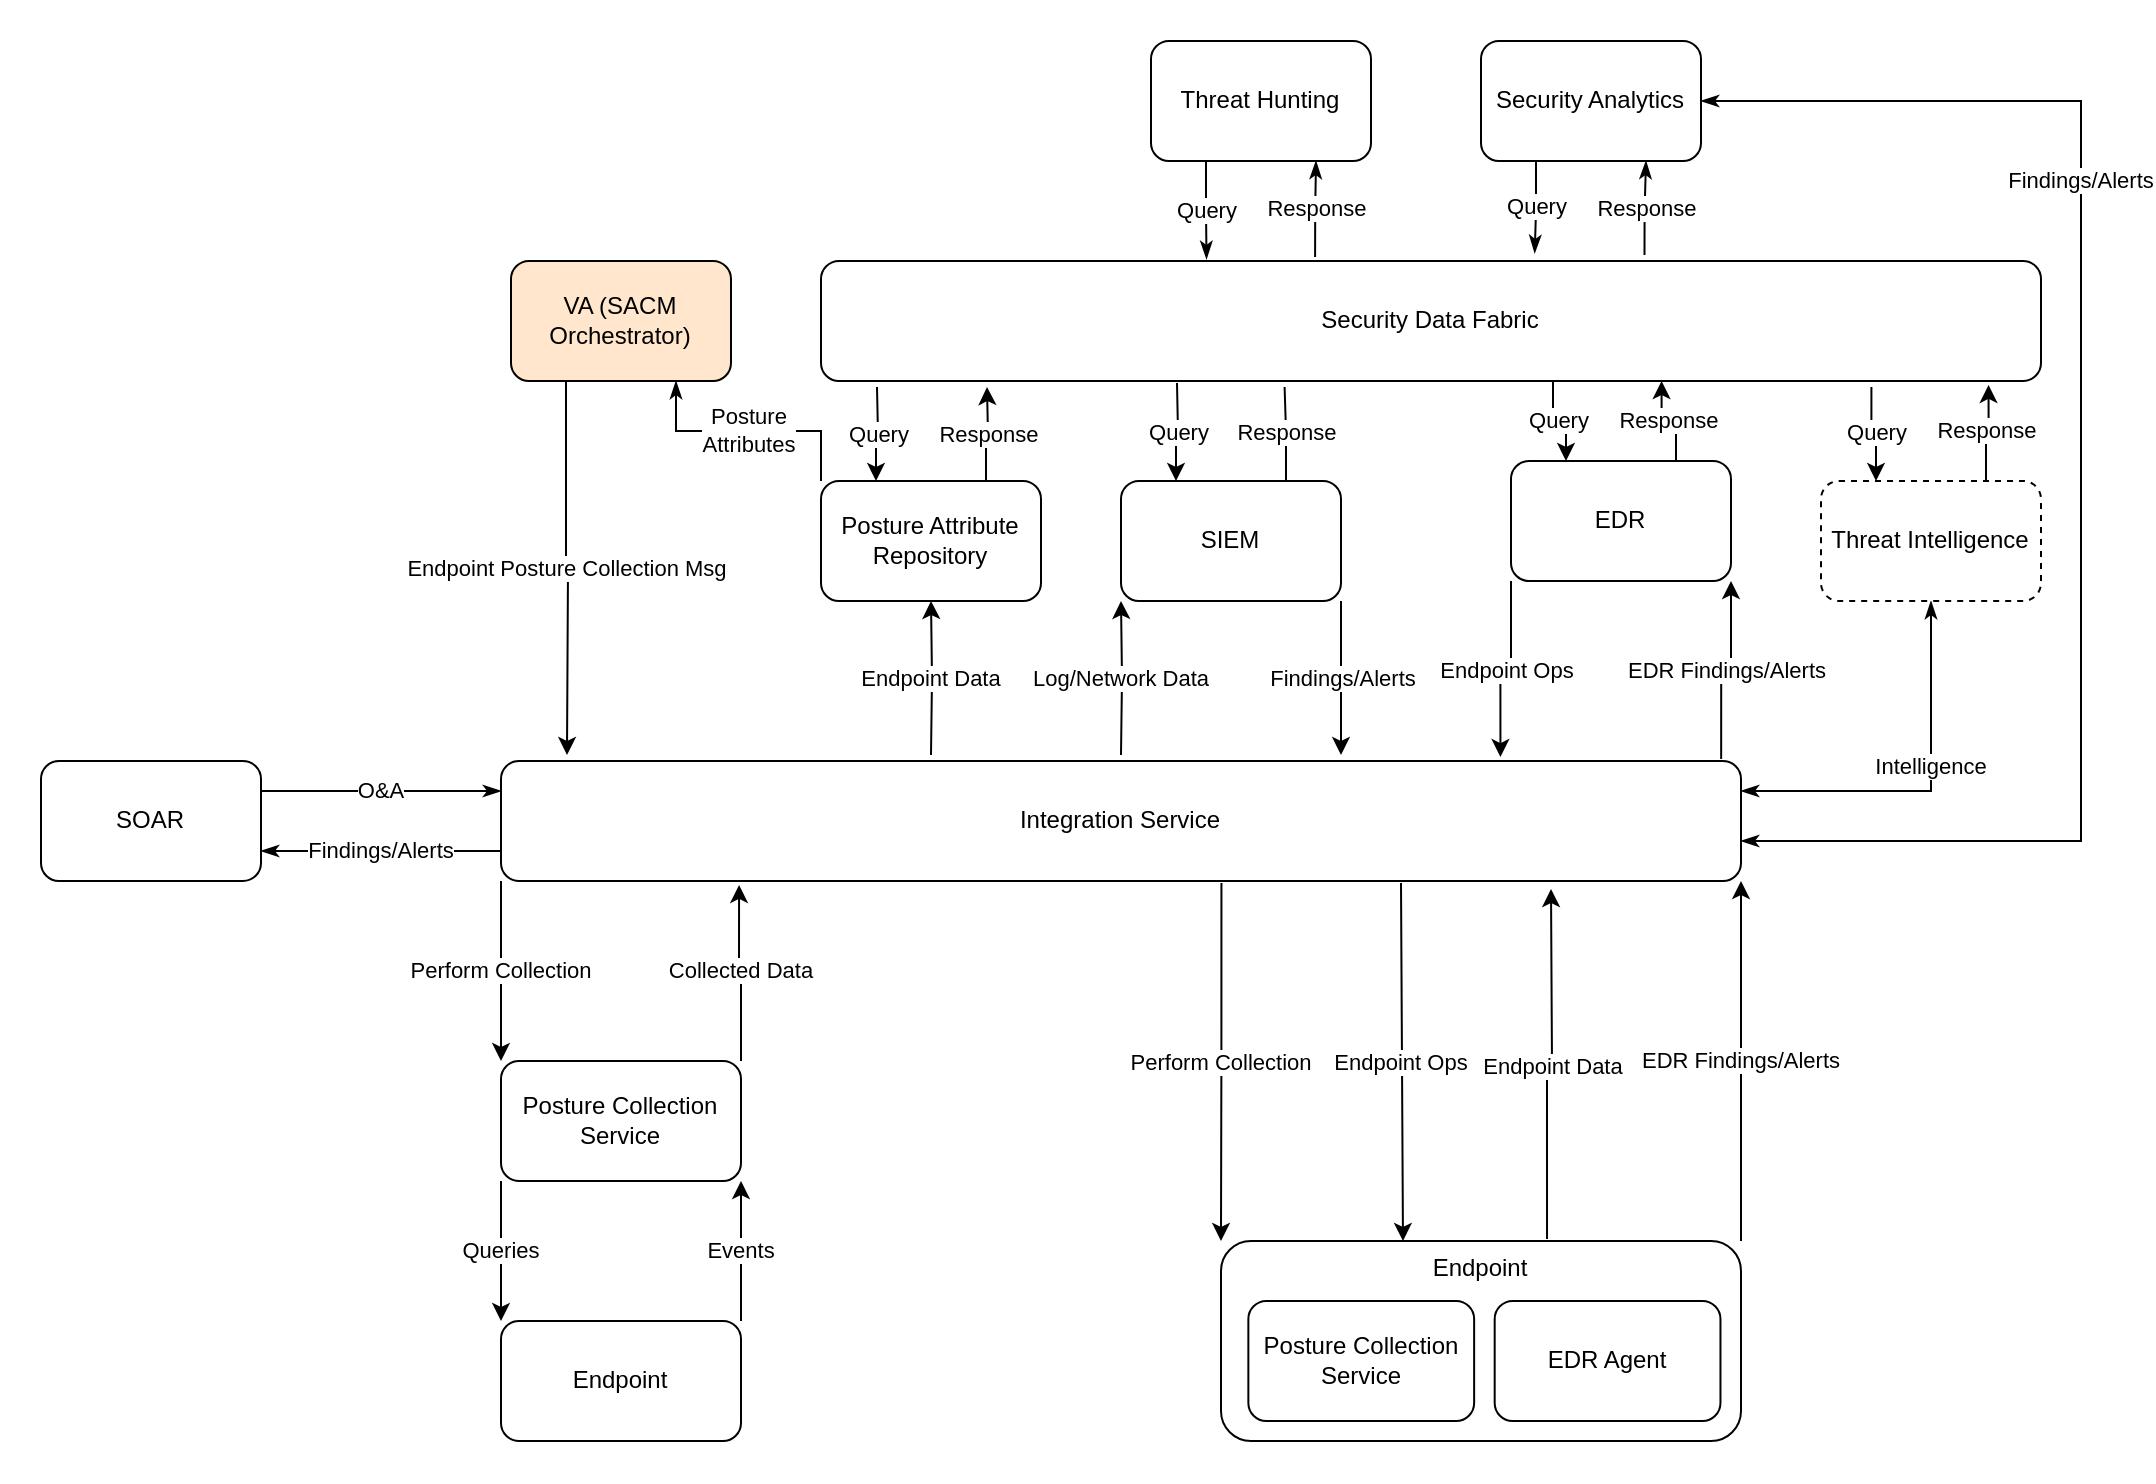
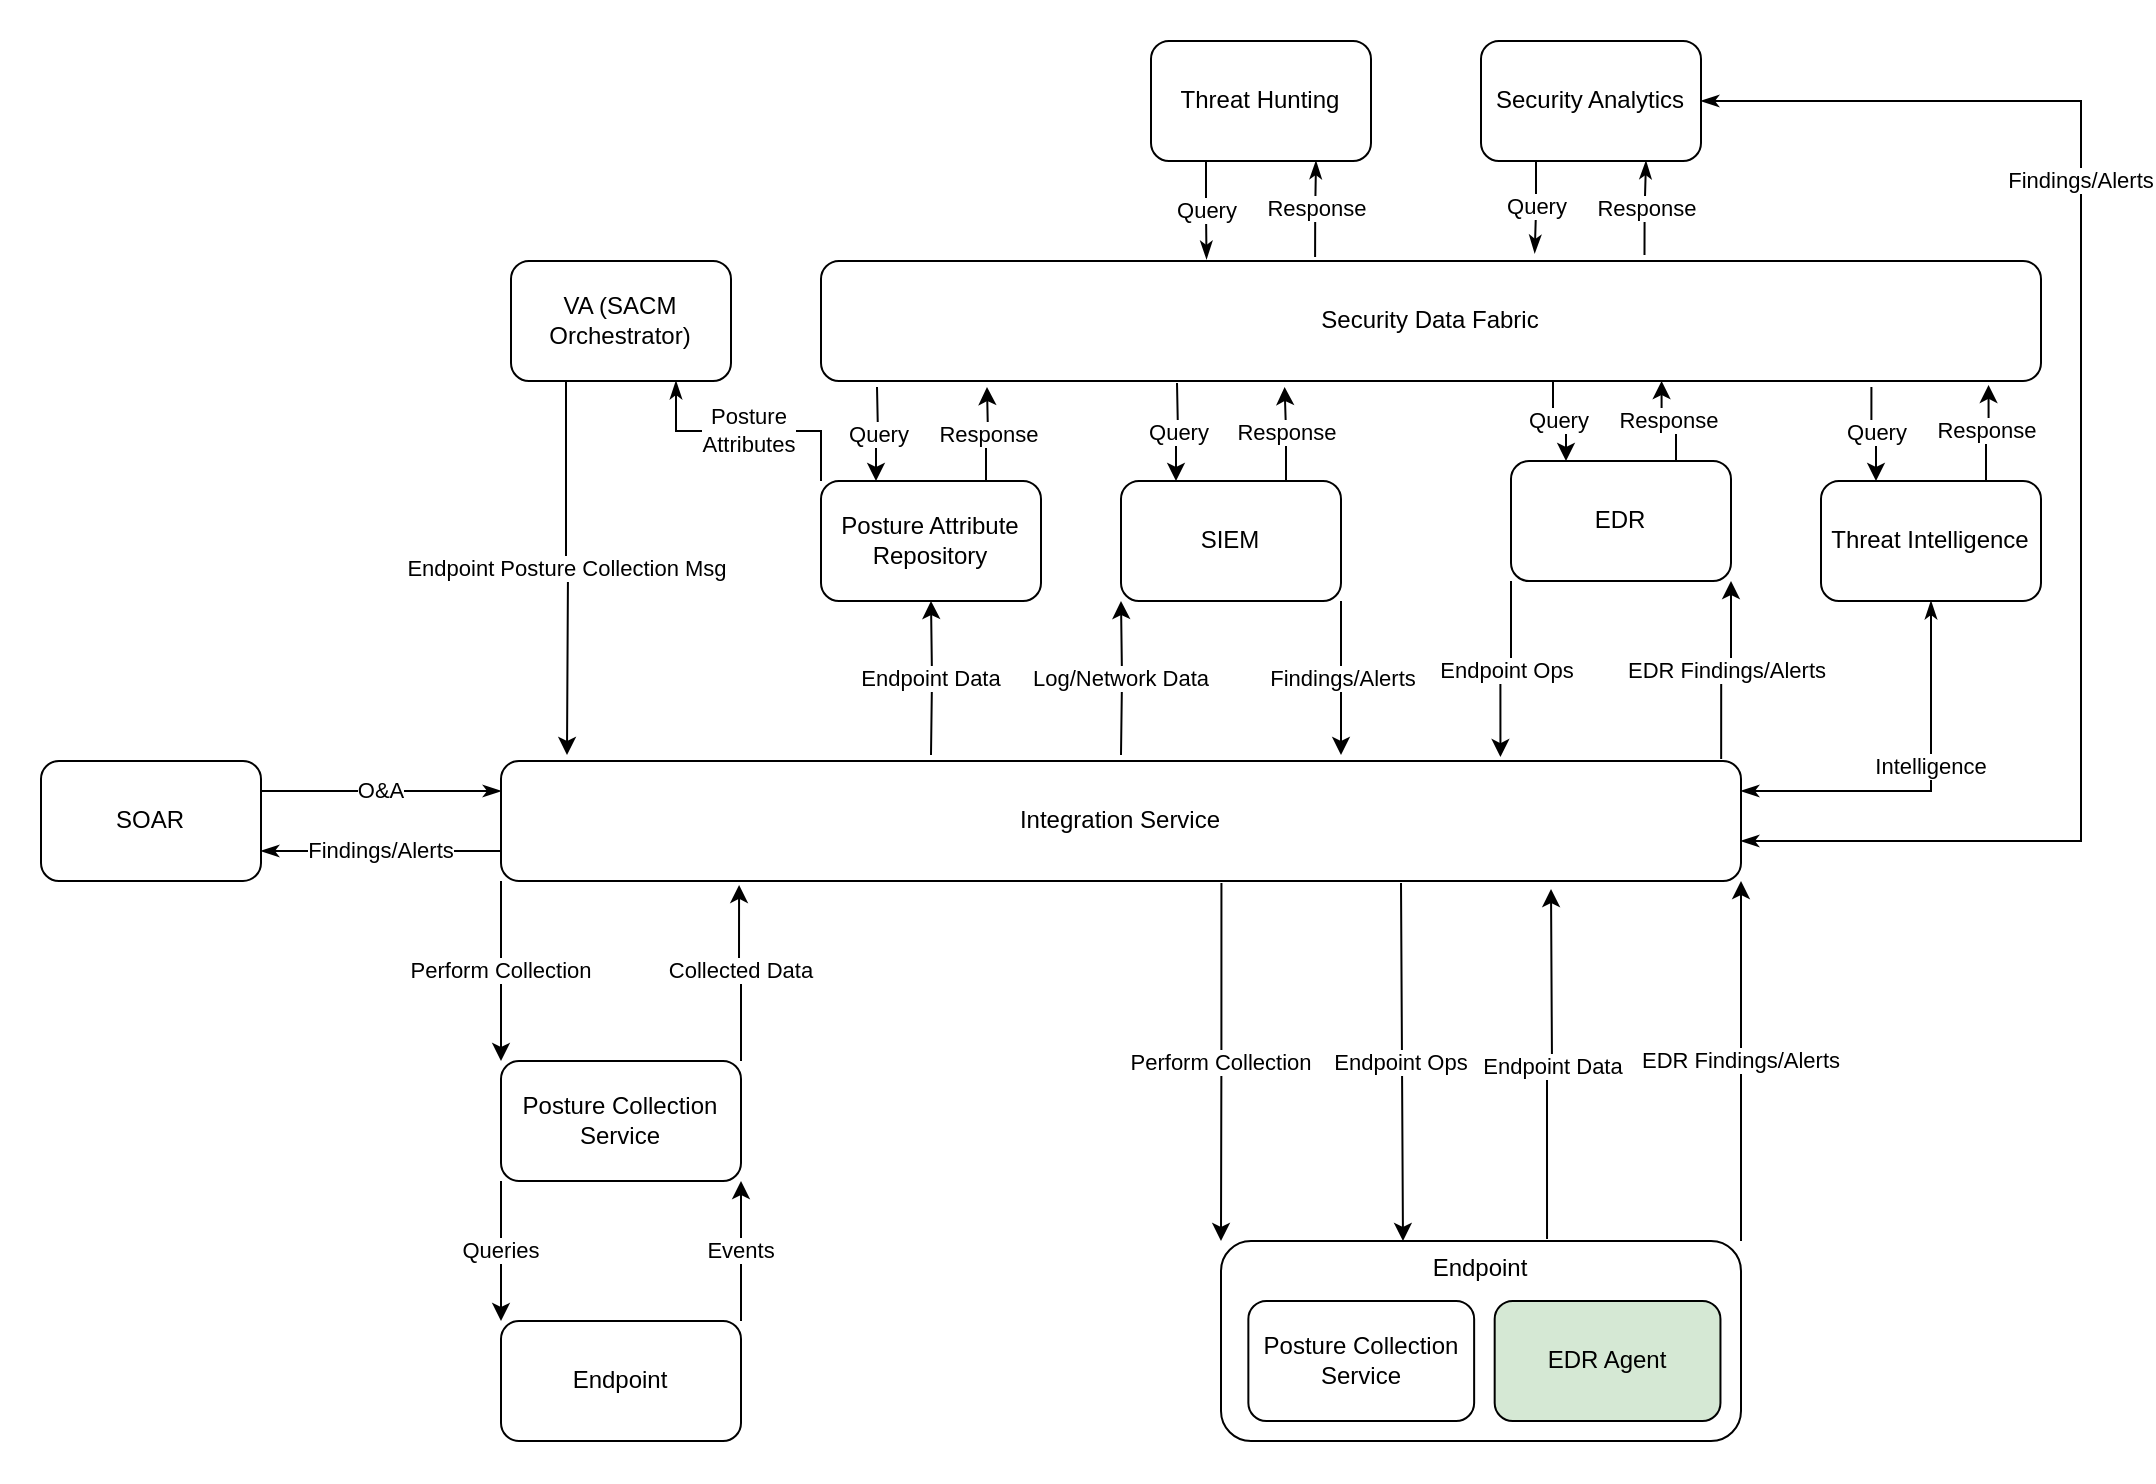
(621, 321) -> (621, 321)
(1285, 395) -> (1285, 402)
(1931, 541) -> (1931, 541)
(1608, 1361) -> (1608, 1361)
